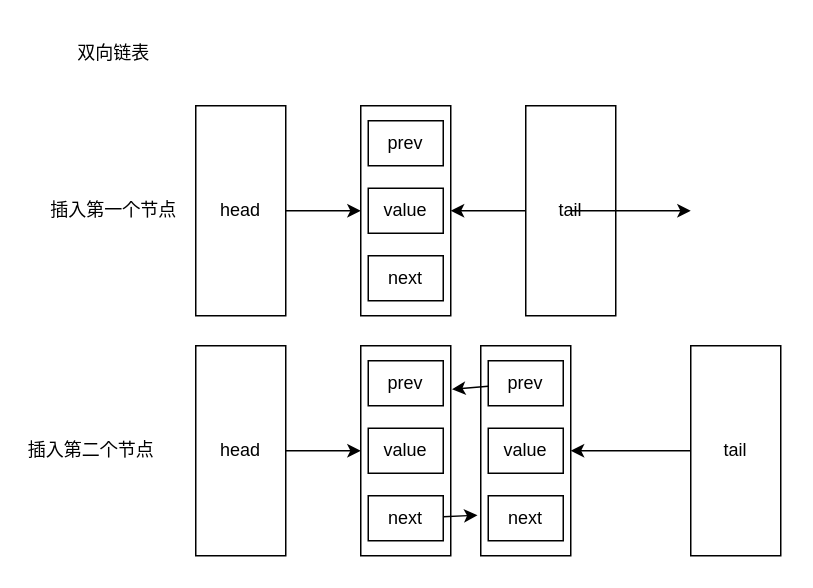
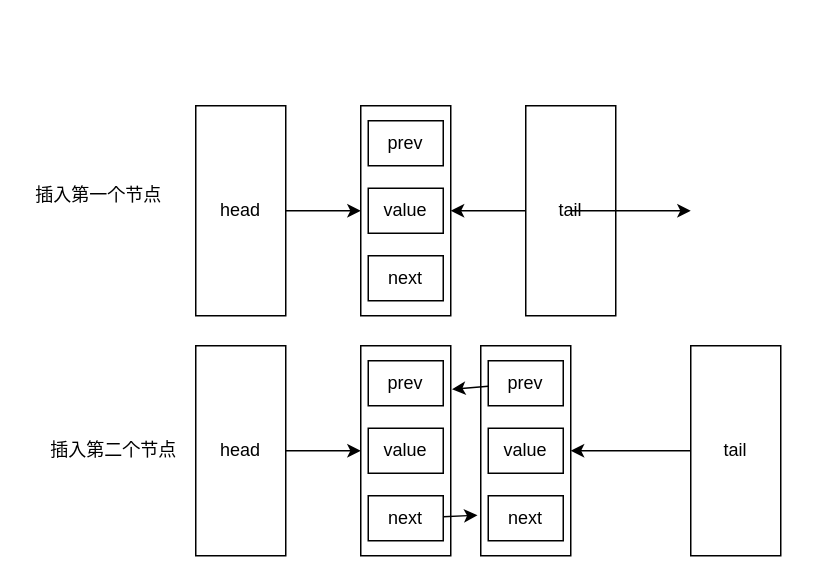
(113, 53) -> none
(113, 211) -> (98, 196)
(91, 451) -> (113, 451)
